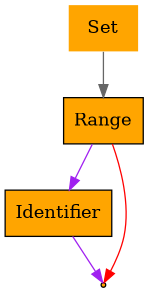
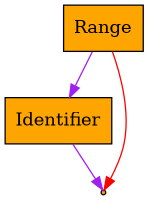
(103, 28) -> none
